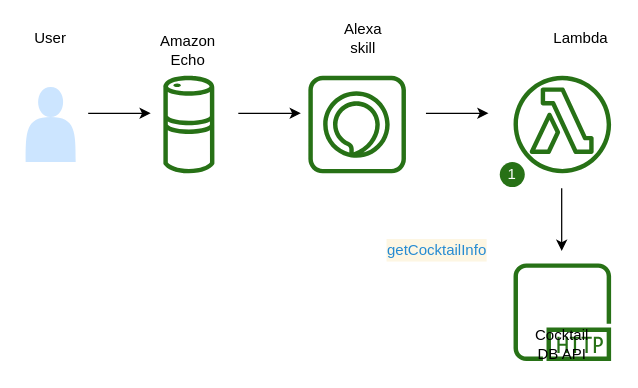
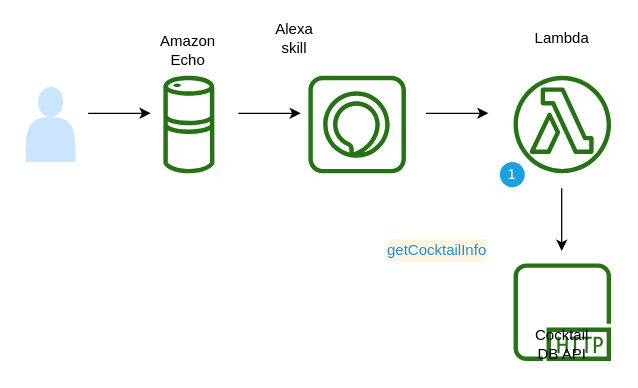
(51, 38) -> none
(363, 38) -> (294, 38)
(581, 38) -> (562, 38)
(512, 174) -> (512, 174)
